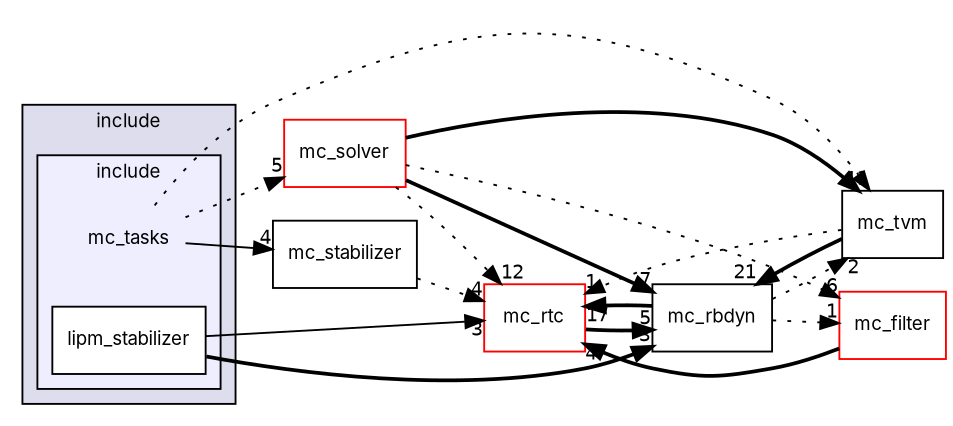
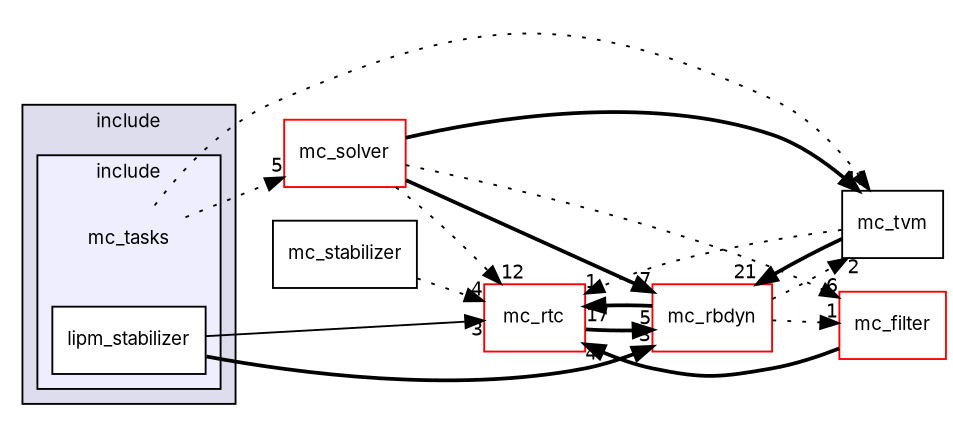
(209, 245) -> none
(712, 318) -> (712, 318)
